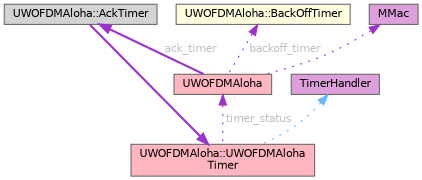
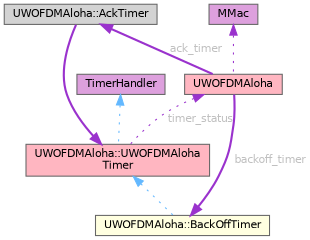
(240, 54) -> (228, 155)
none -> (157, 200)
